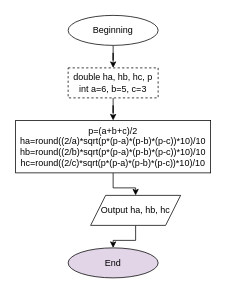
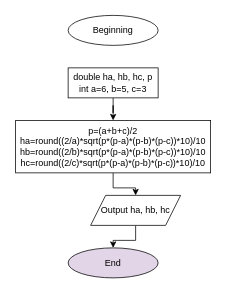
(113, 57) -> none
(113, 83) -> (113, 83)
